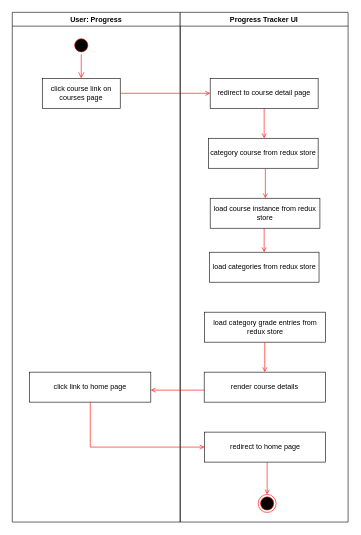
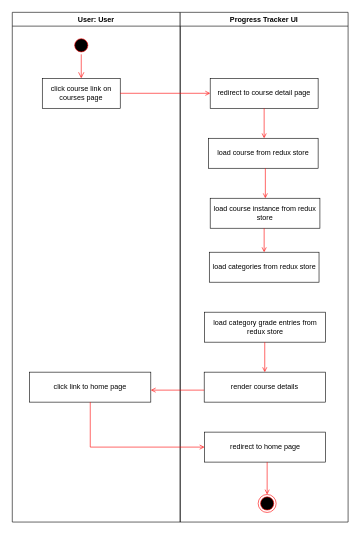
(96, 20) -> (96, 20)
(263, 153) -> (263, 153)
